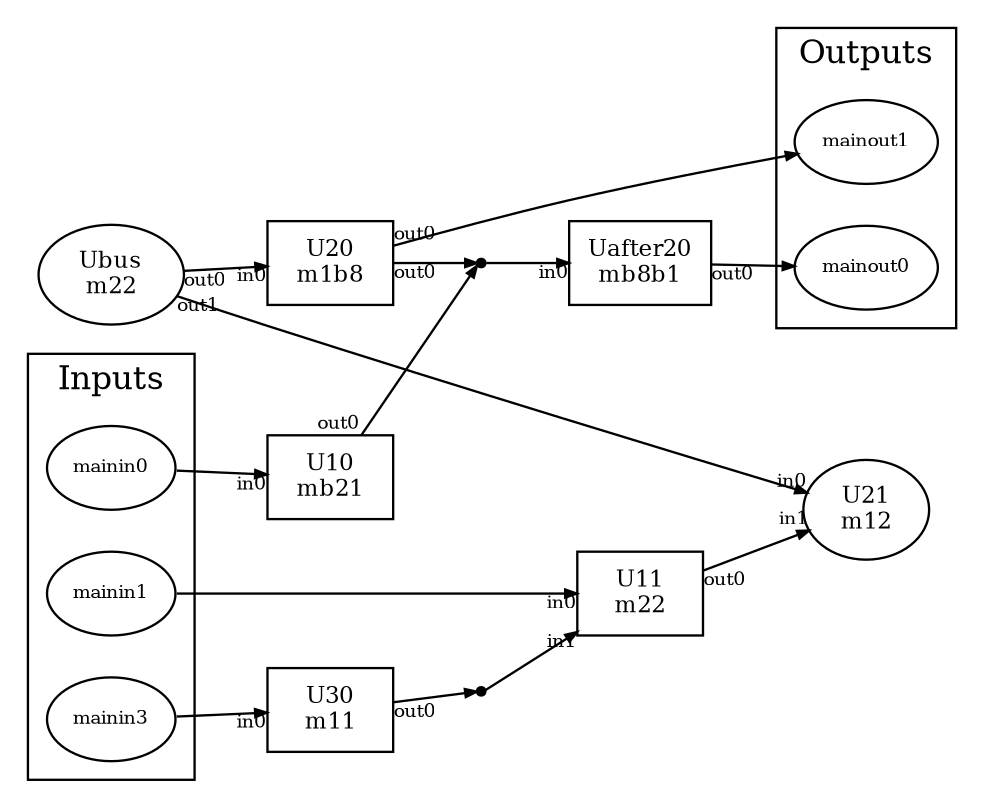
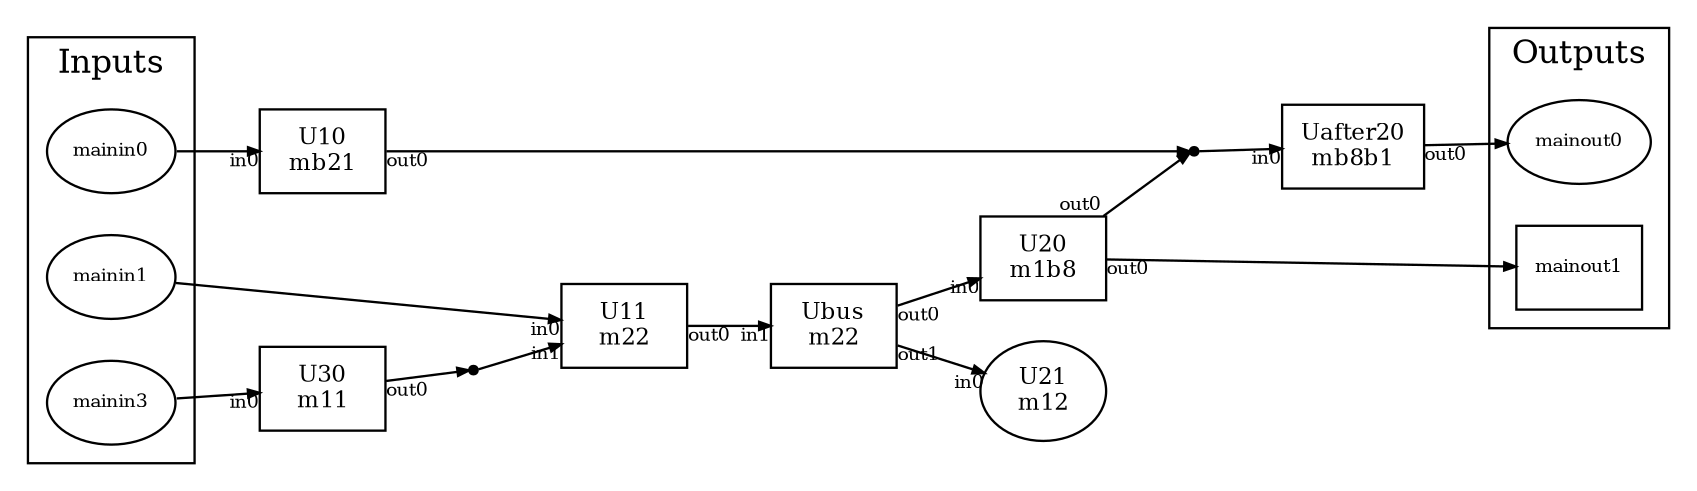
(866, 142) -> (1579, 268)
(111, 275) -> (834, 326)
(751, 553) -> (723, 326)
